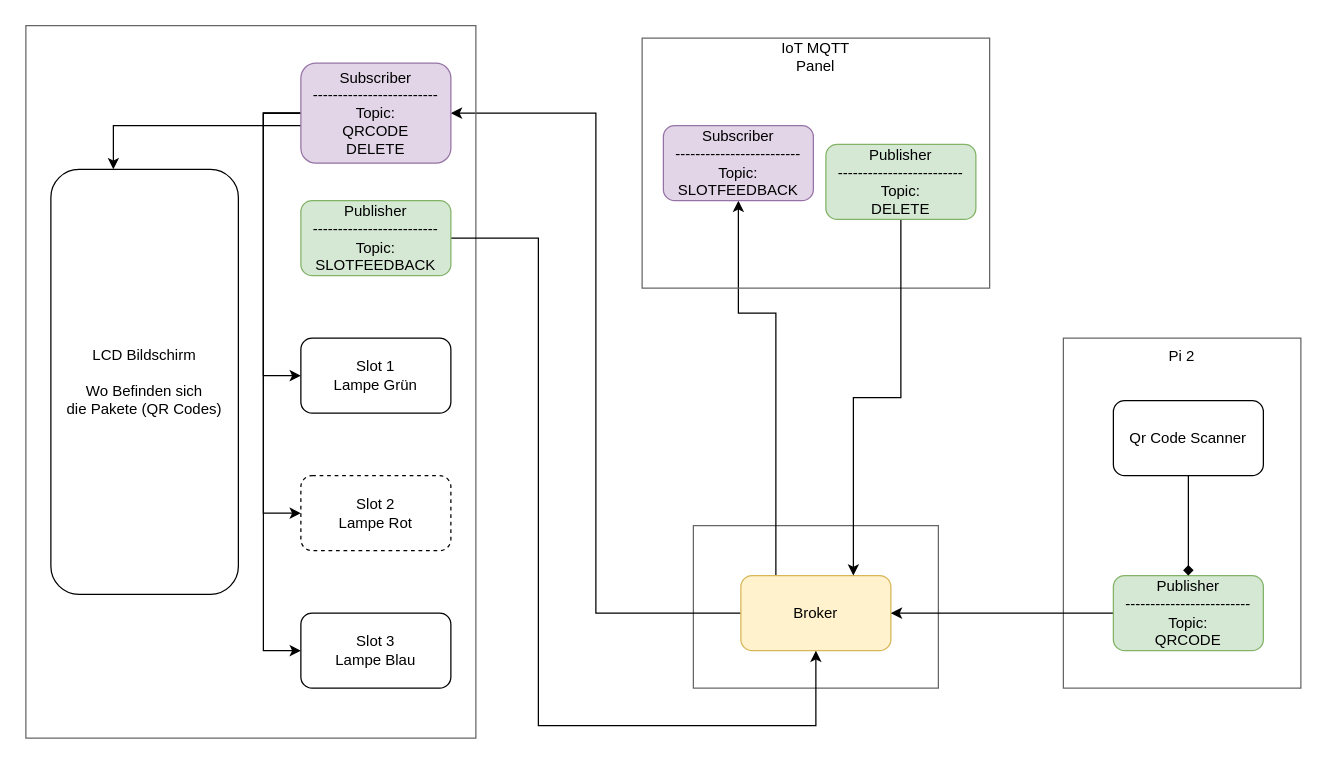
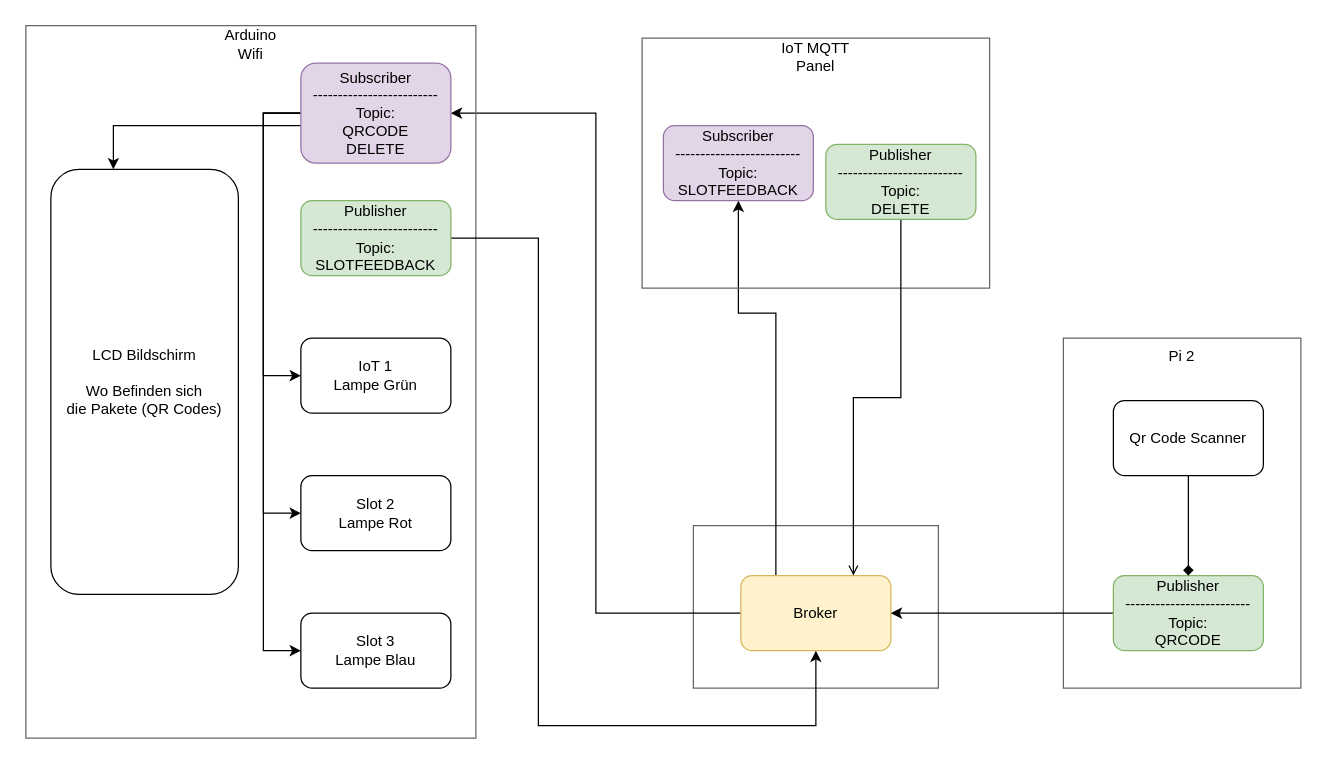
none -> (251, 44)
(376, 376) -> (376, 376)
(376, 513) -> (376, 513)
(853, 566) -> (853, 568)
